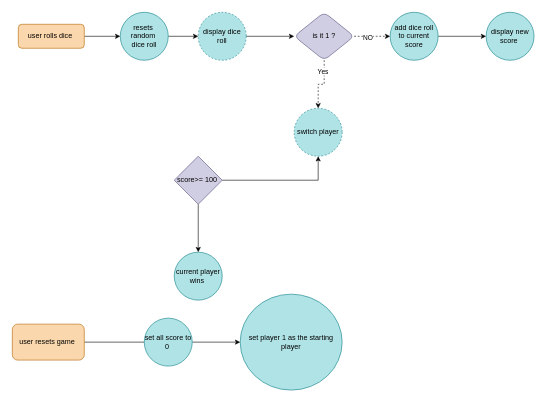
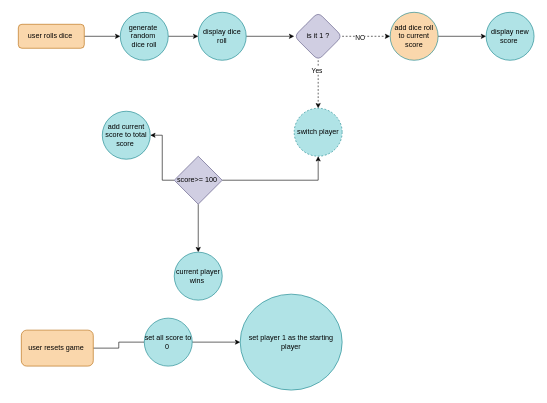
(144, 36) -> (144, 36)
(222, 36) -> (222, 36)
(324, 36) -> (318, 36)
(414, 36) -> (414, 36)
none -> (126, 135)
none -> (162, 180)
(48, 342) -> (57, 348)
